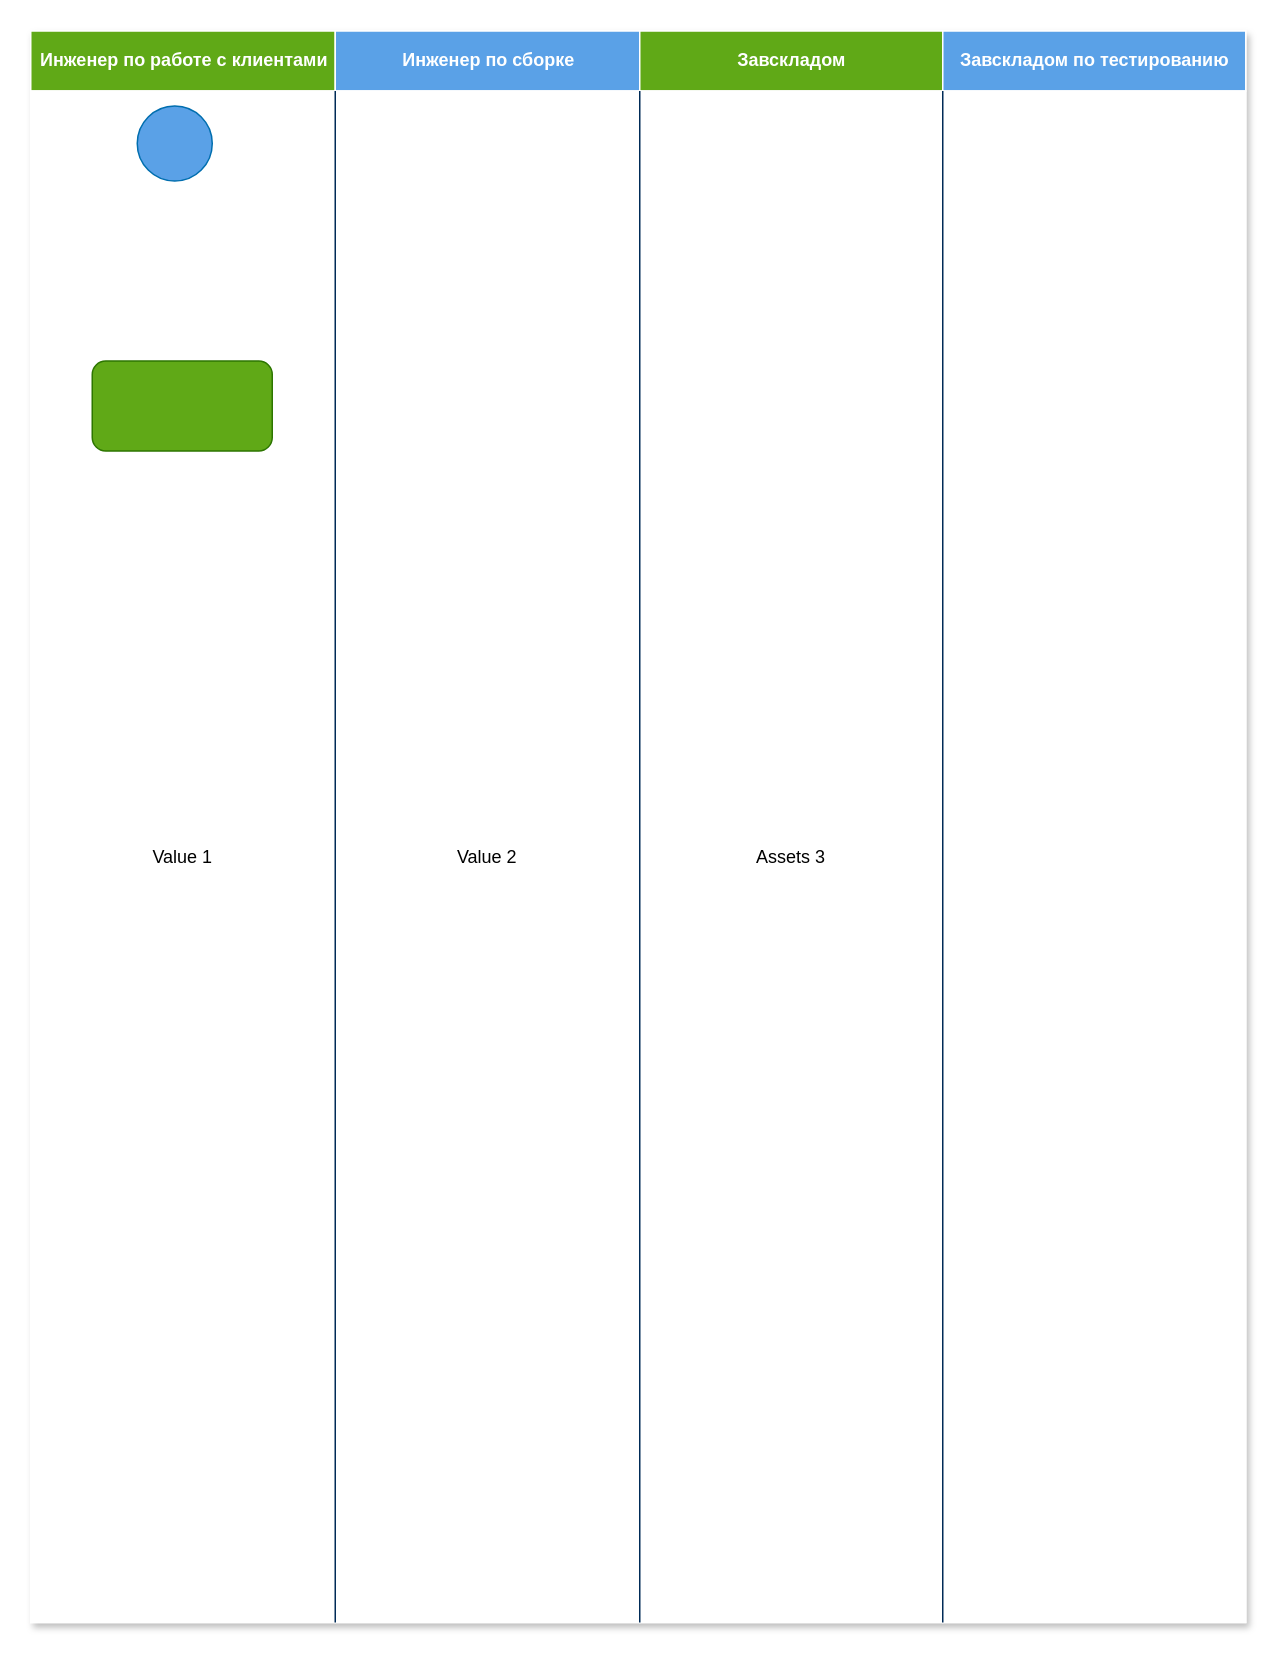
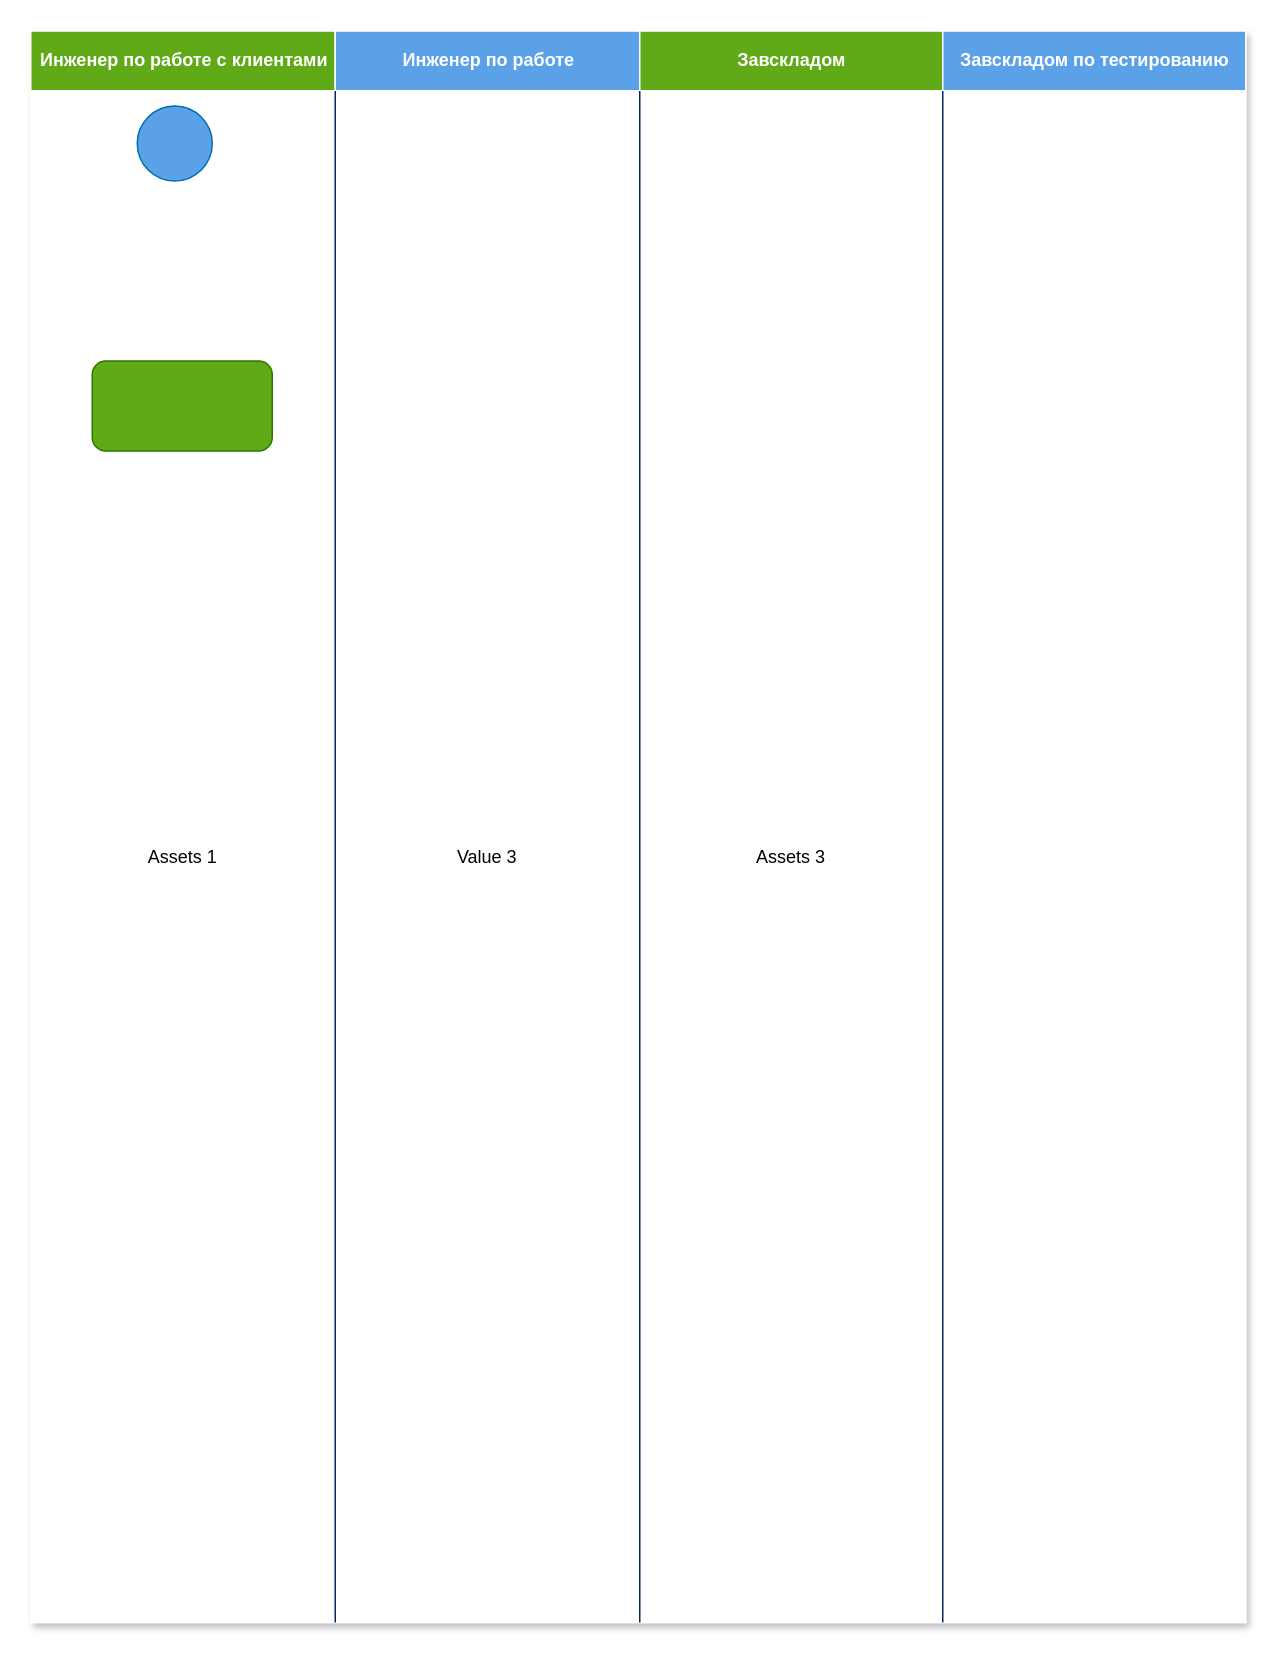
(489, 61) -> (489, 61)
(183, 857) -> (183, 857)
(488, 857) -> (488, 857)
